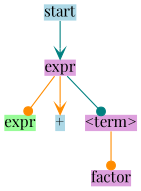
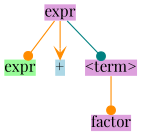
(60, 12) -> none
